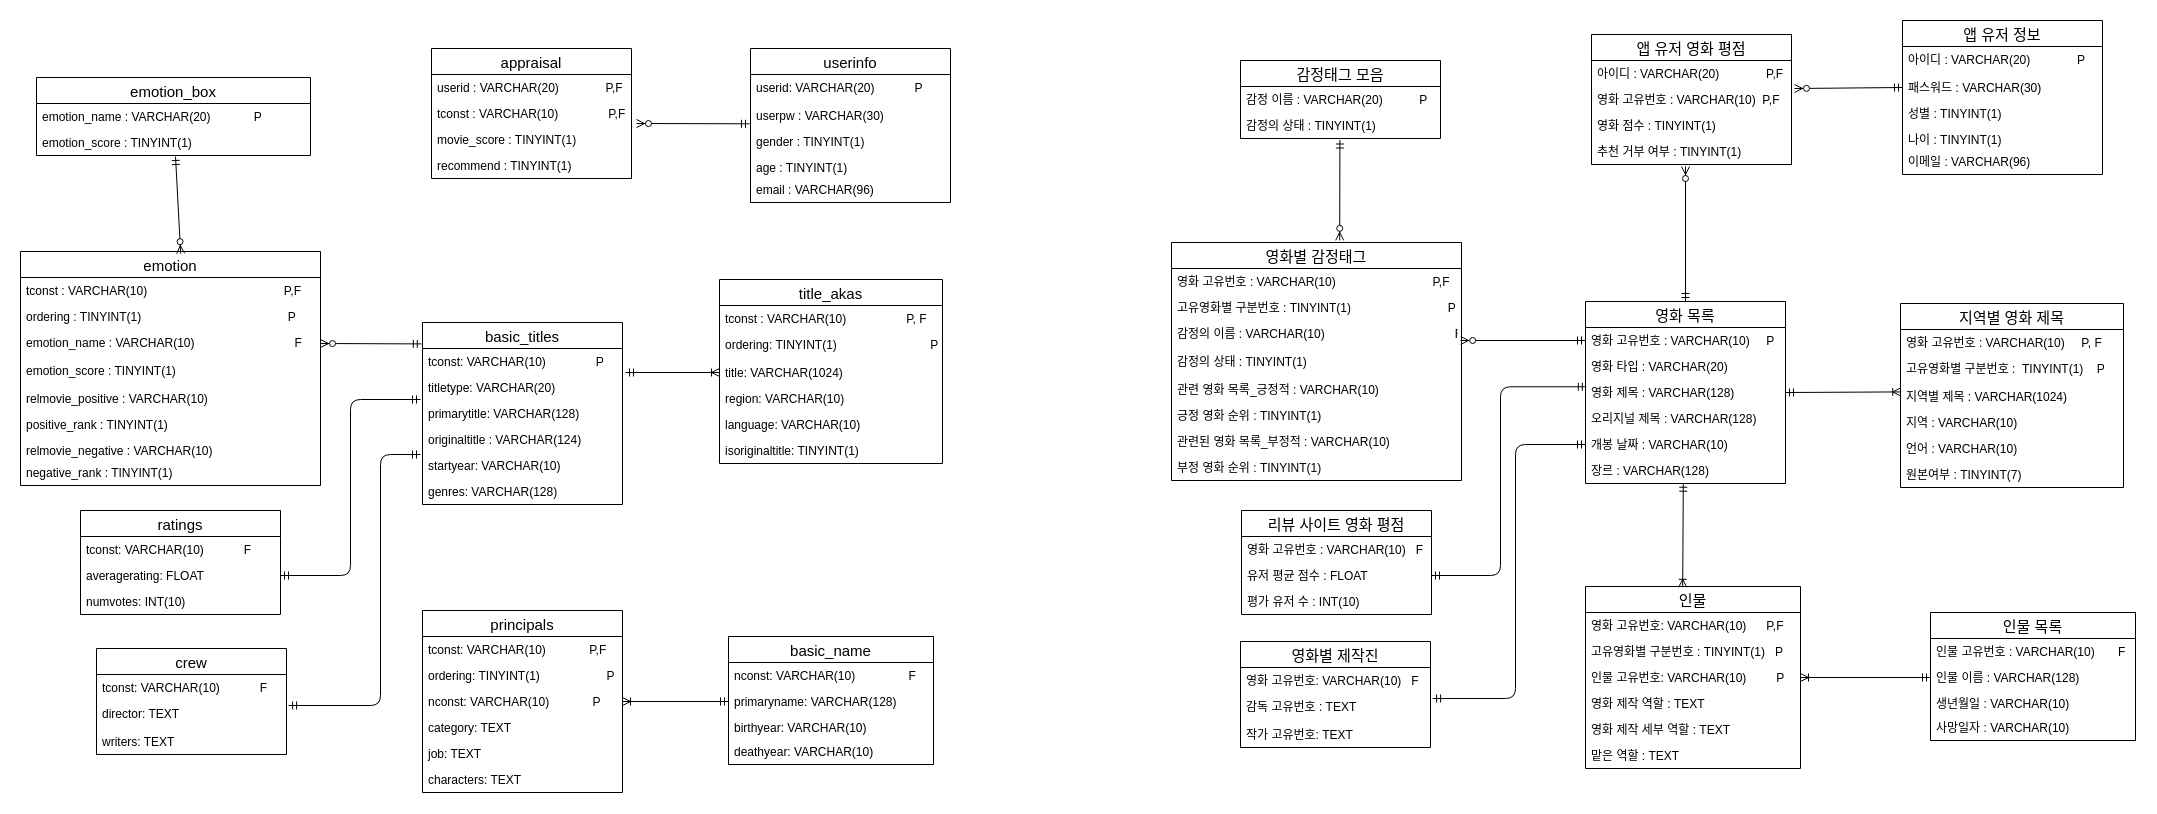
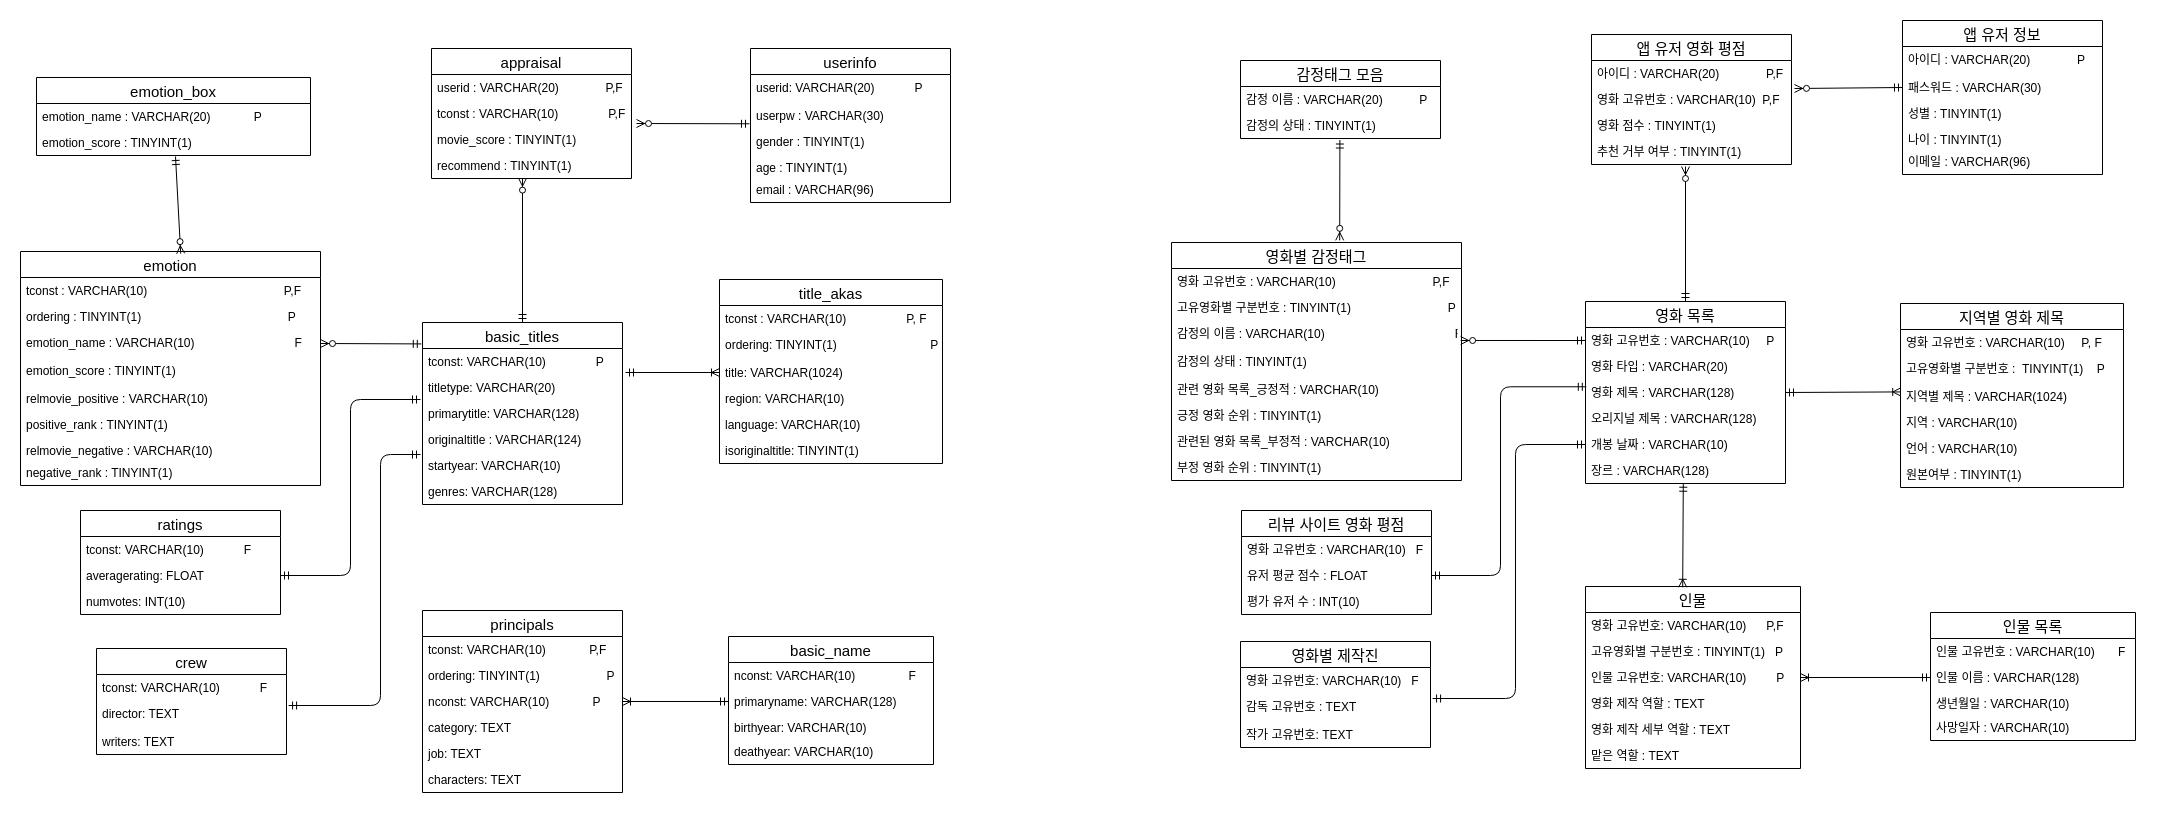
none -> (523, 249)
(1969, 475) -> (1969, 475)
